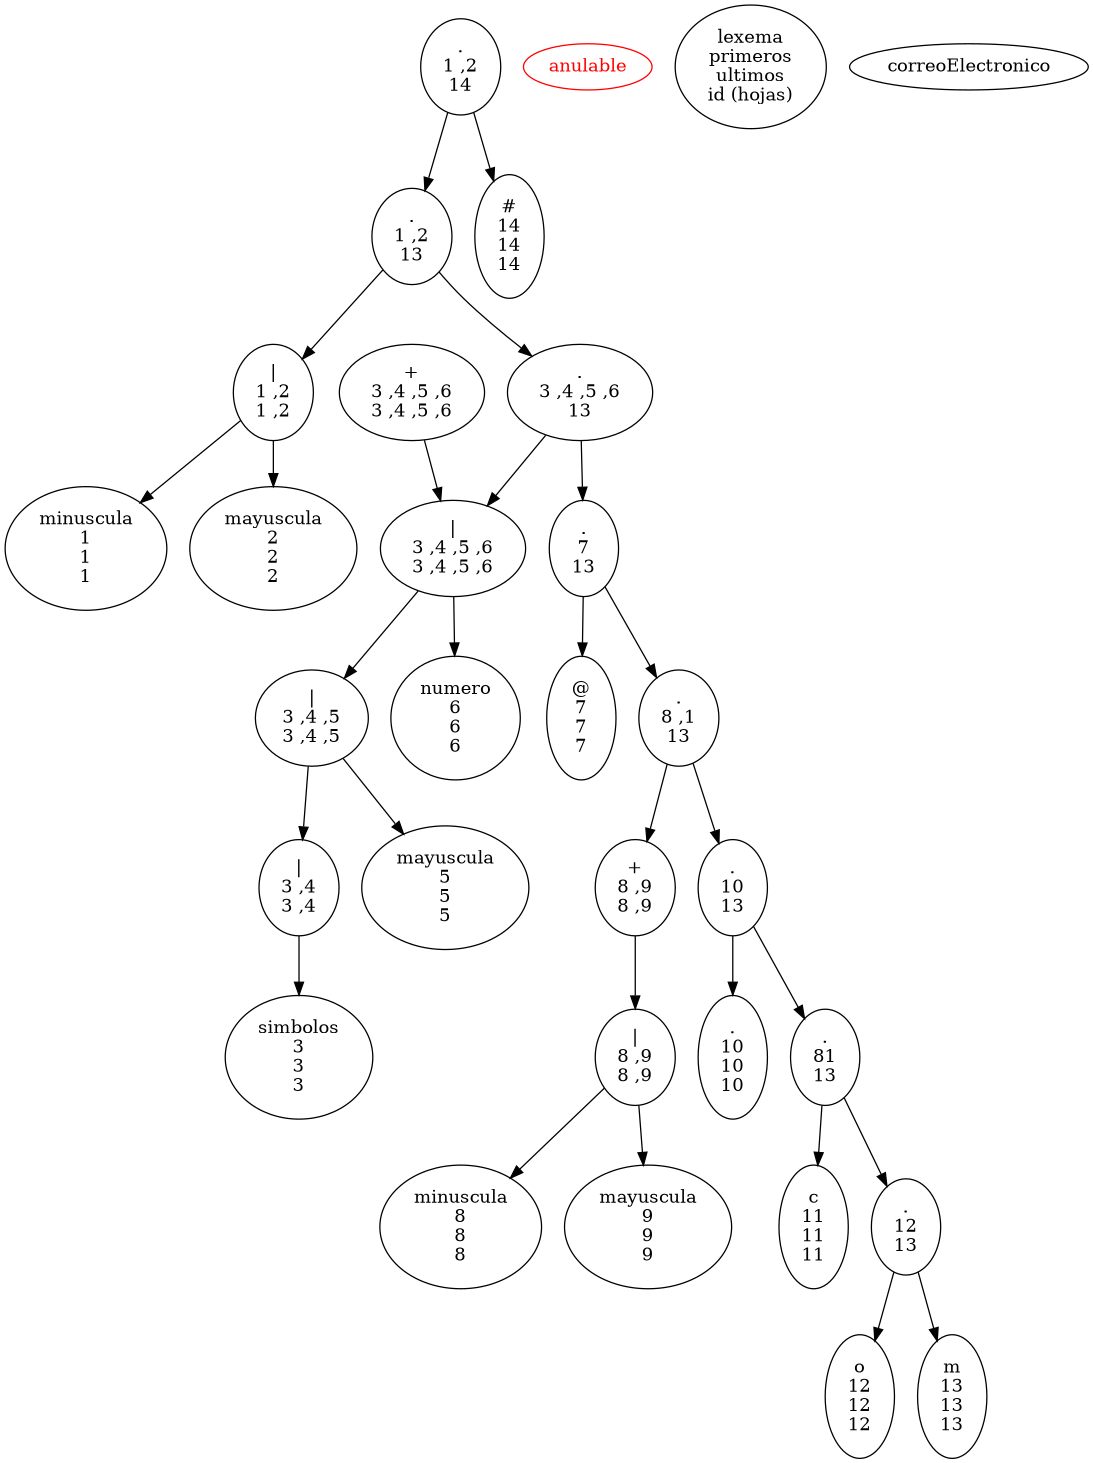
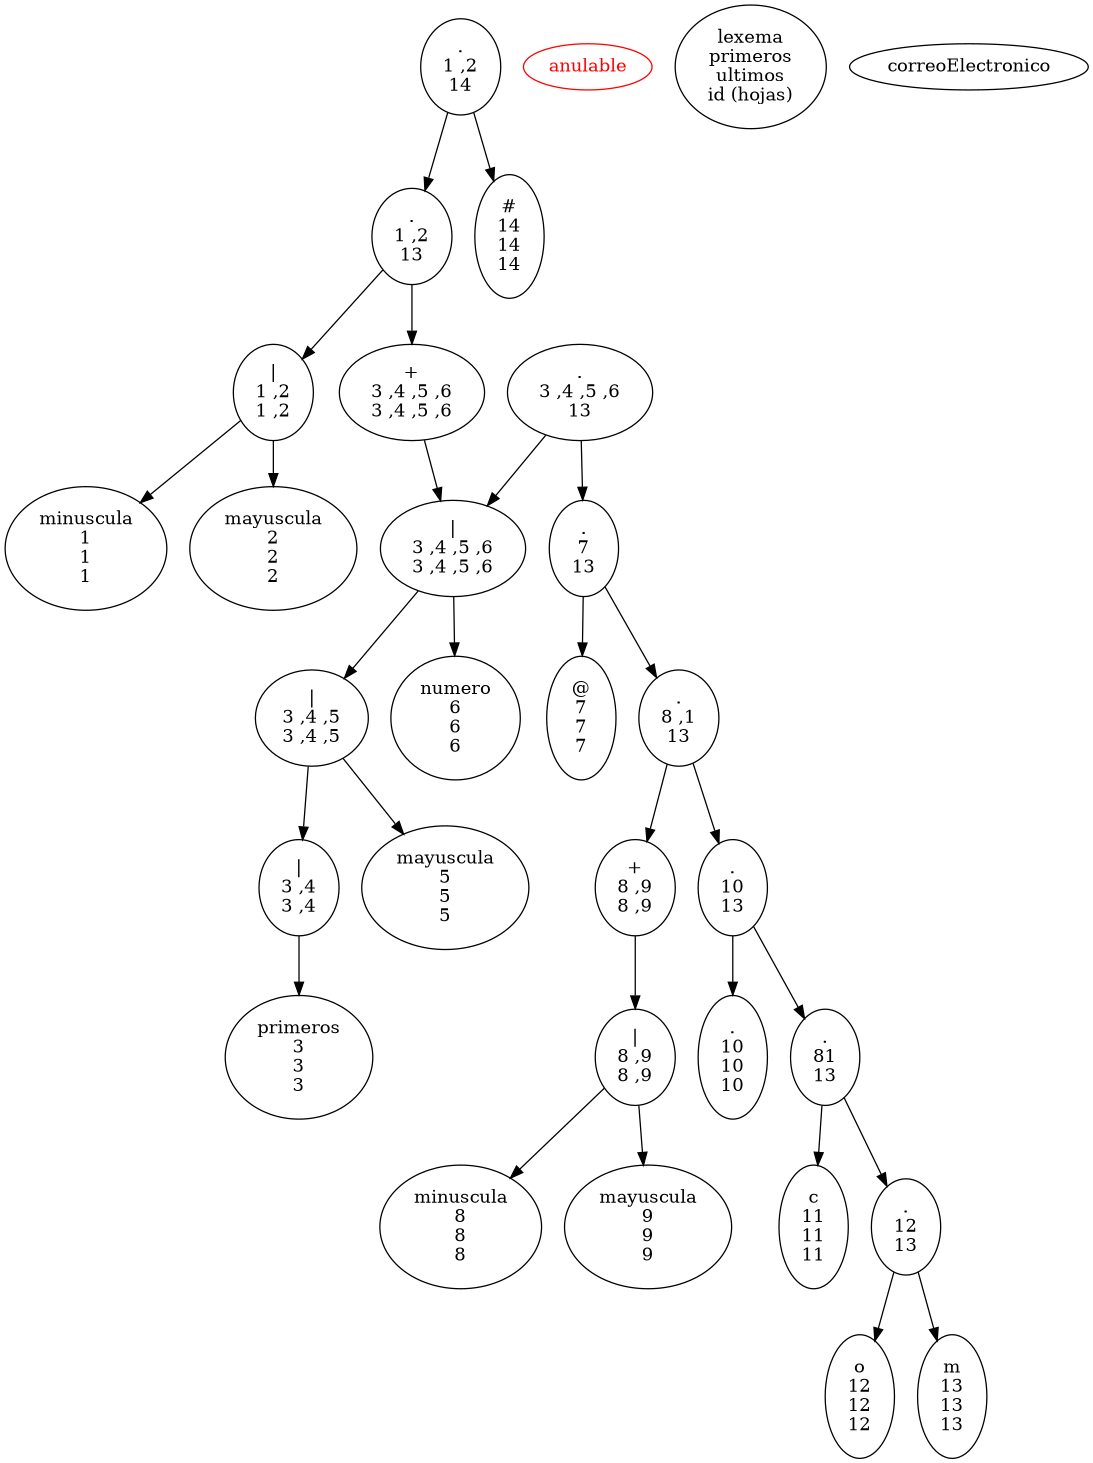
(478, 312) -> (412, 308)
(299, 1057) -> (299, 1057)
